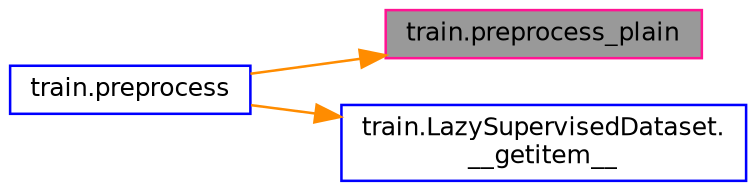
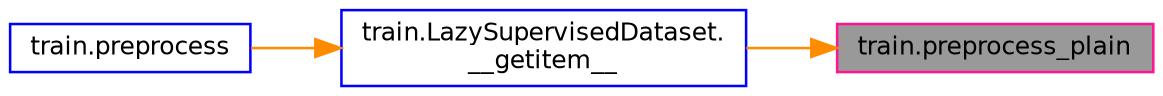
(305, 66) -> (779, 48)
